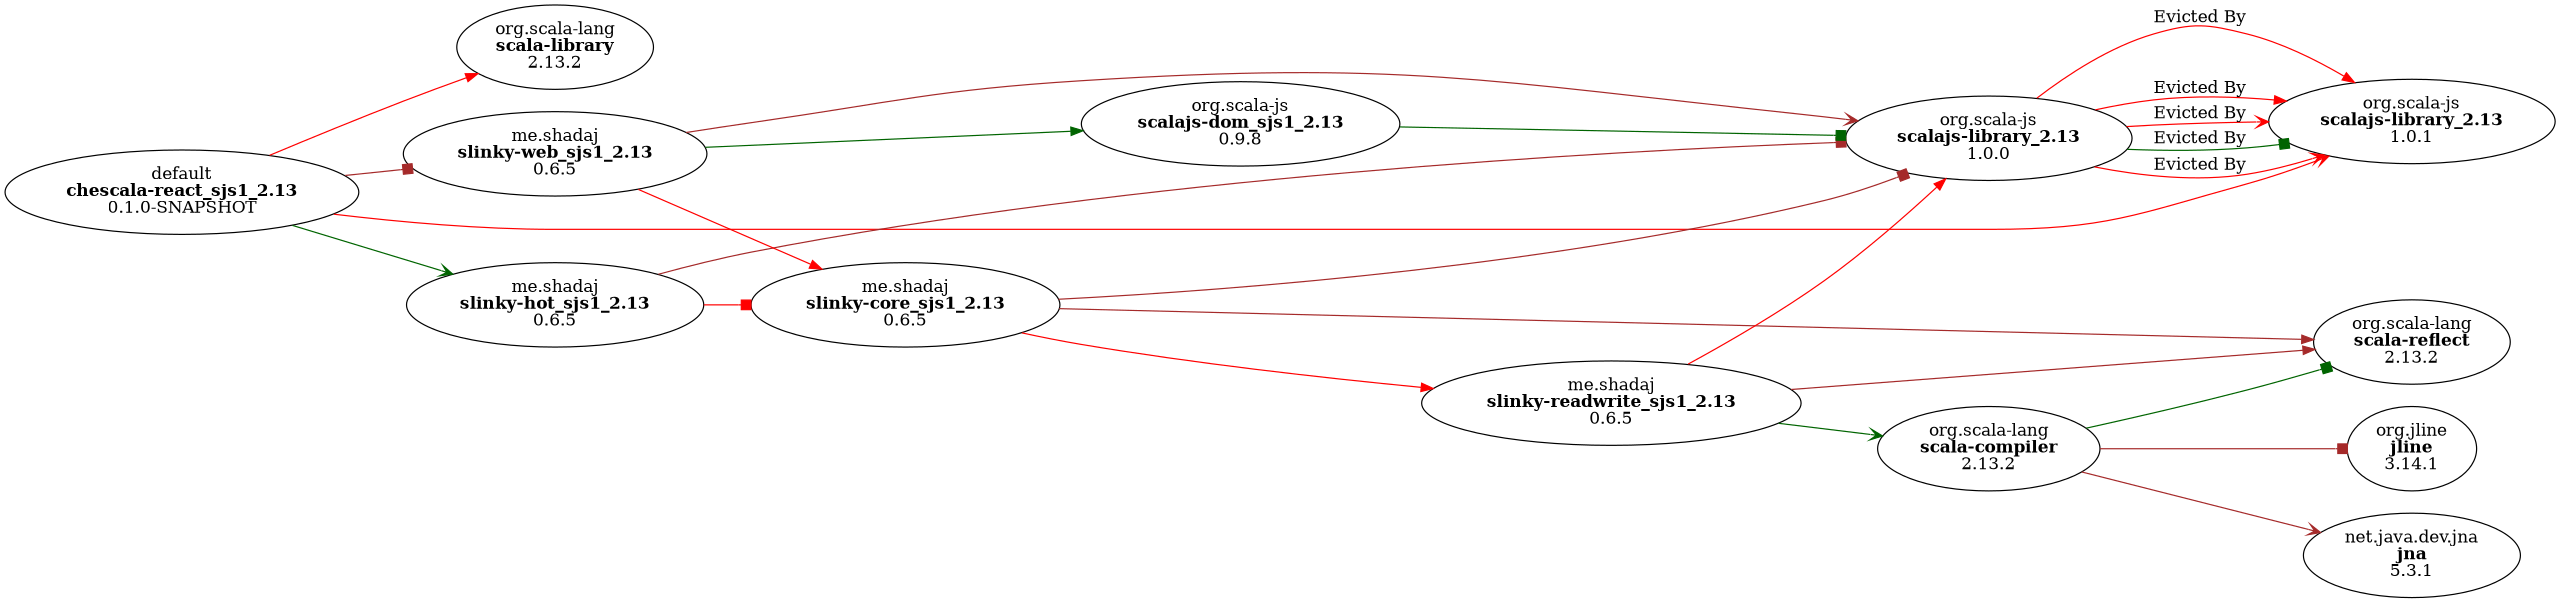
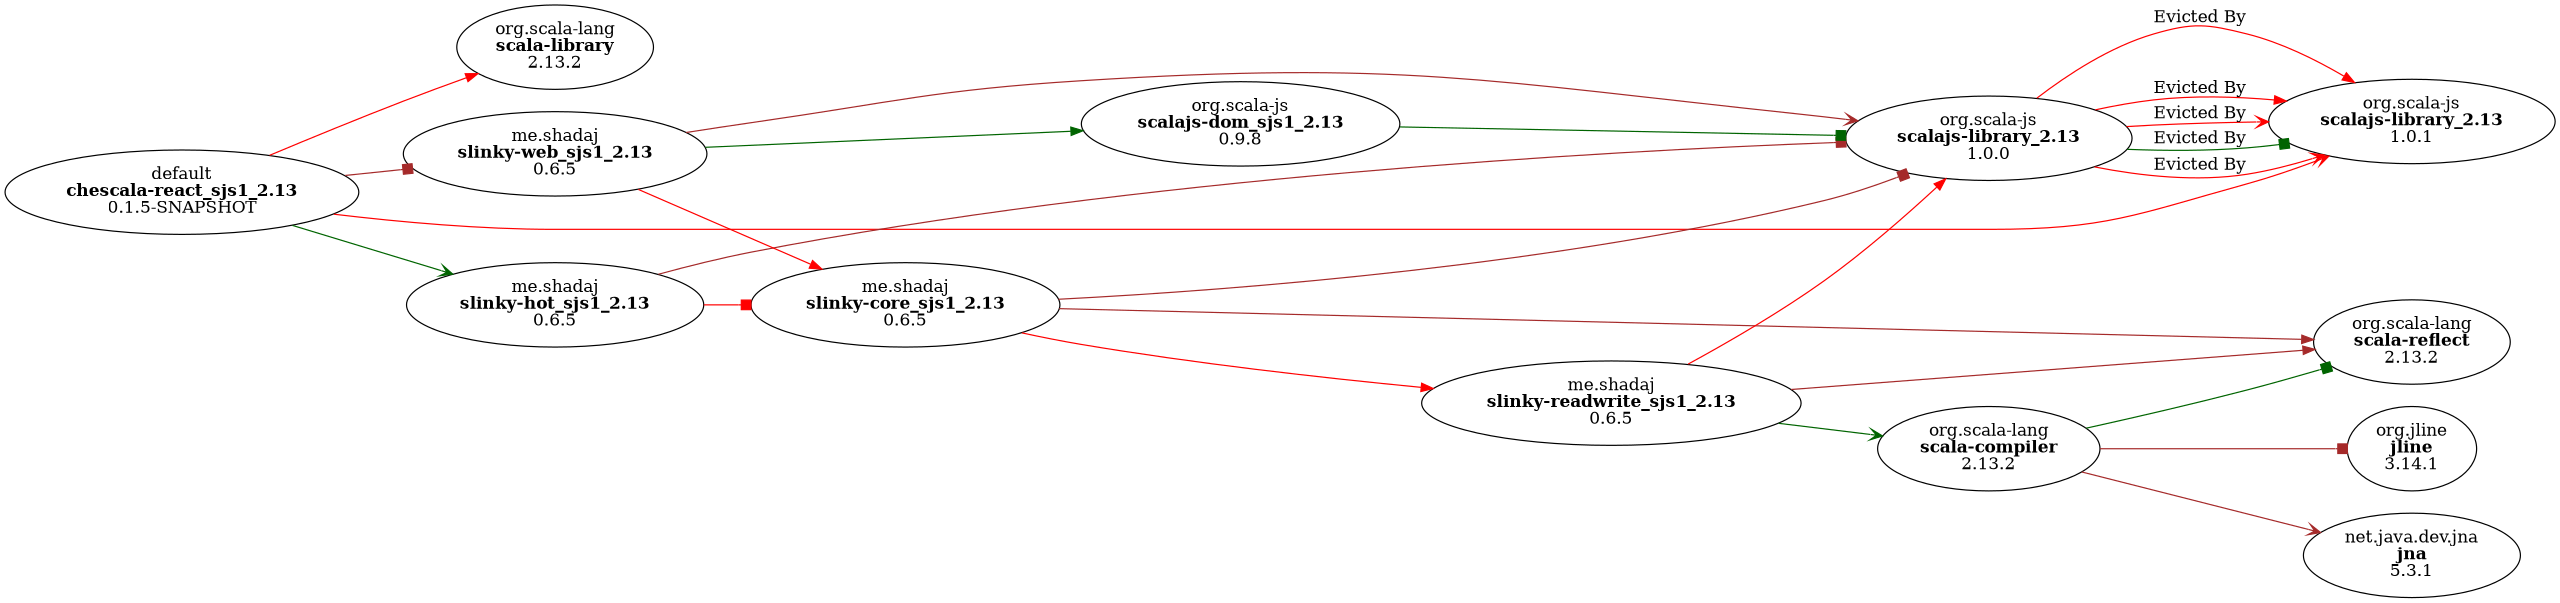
(182, 208) -> (182, 208)
